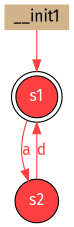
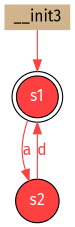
(37, 17) -> (37, 17)
